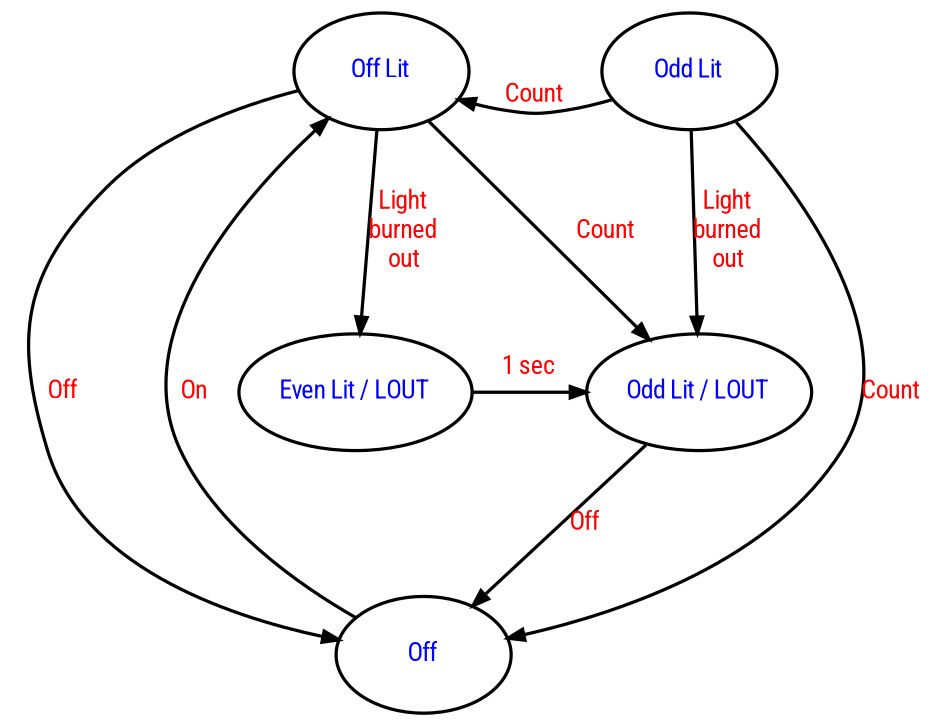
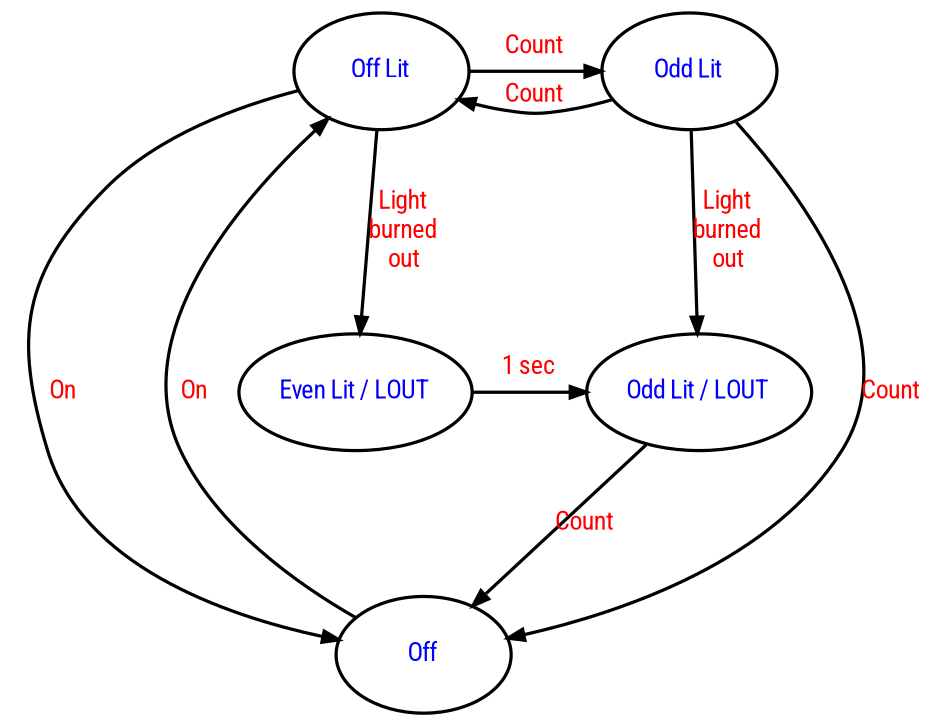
(533, 224) -> (527, 71)
(64, 392) -> (64, 392)
(586, 524) -> (586, 524)
